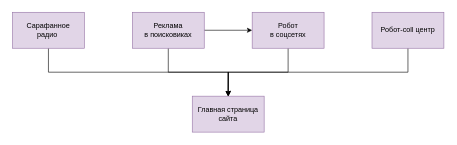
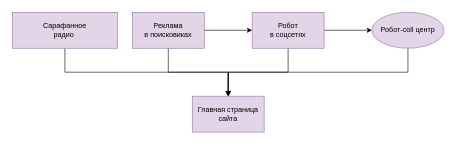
(48, 30) -> (65, 30)
none -> (366, 30)
(408, 30) -> (408, 30)
